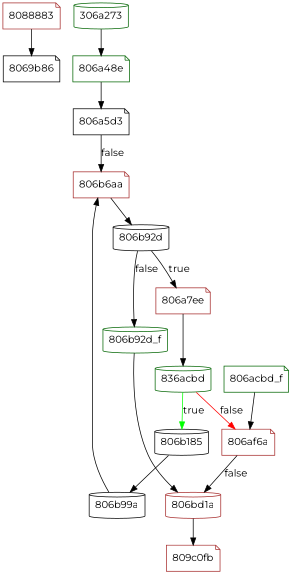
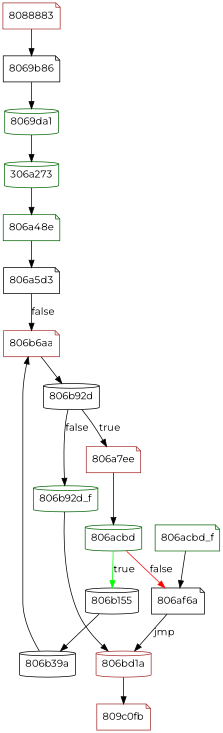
none -> (32, 122)
(183, 379) -> (113, 538)
(182, 442) -> (112, 601)
(248, 442) -> (178, 601)
(236, 474) -> (165, 633)
(117, 505) -> (47, 664)
